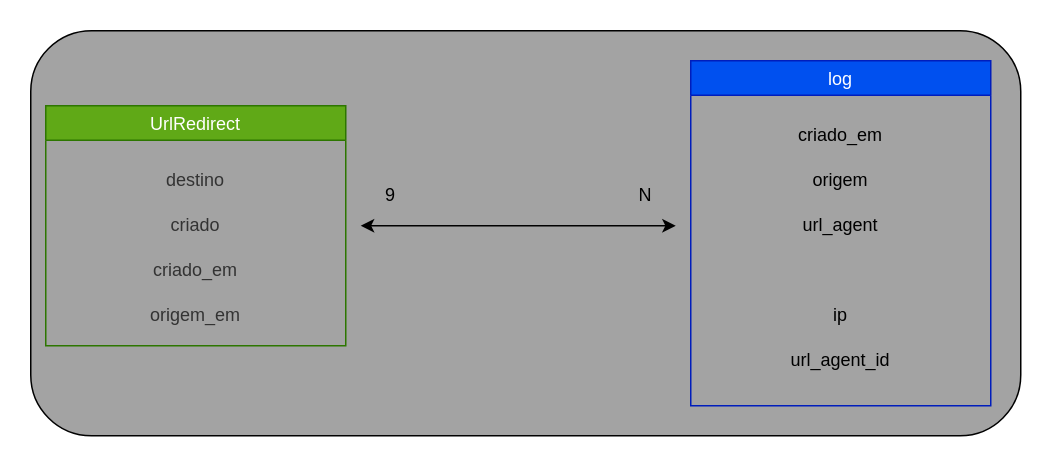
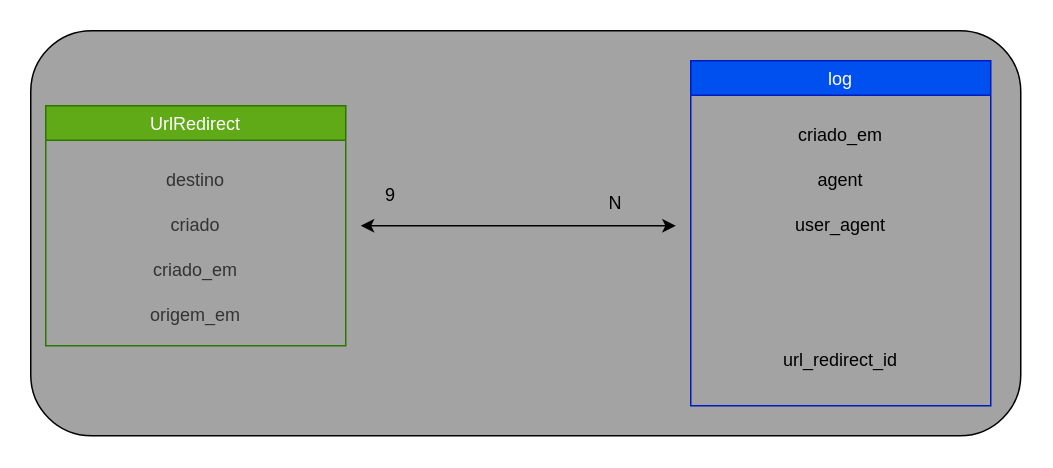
(841, 181) -> (841, 181)
(646, 196) -> (616, 203)
(841, 226) -> (841, 226)
(841, 316) -> none
(841, 361) -> (841, 361)
